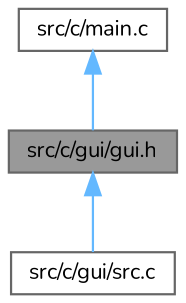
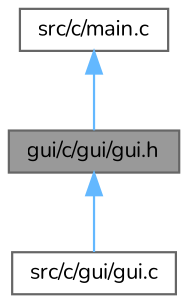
(93, 152) -> (94, 152)
(93, 273) -> (94, 273)
